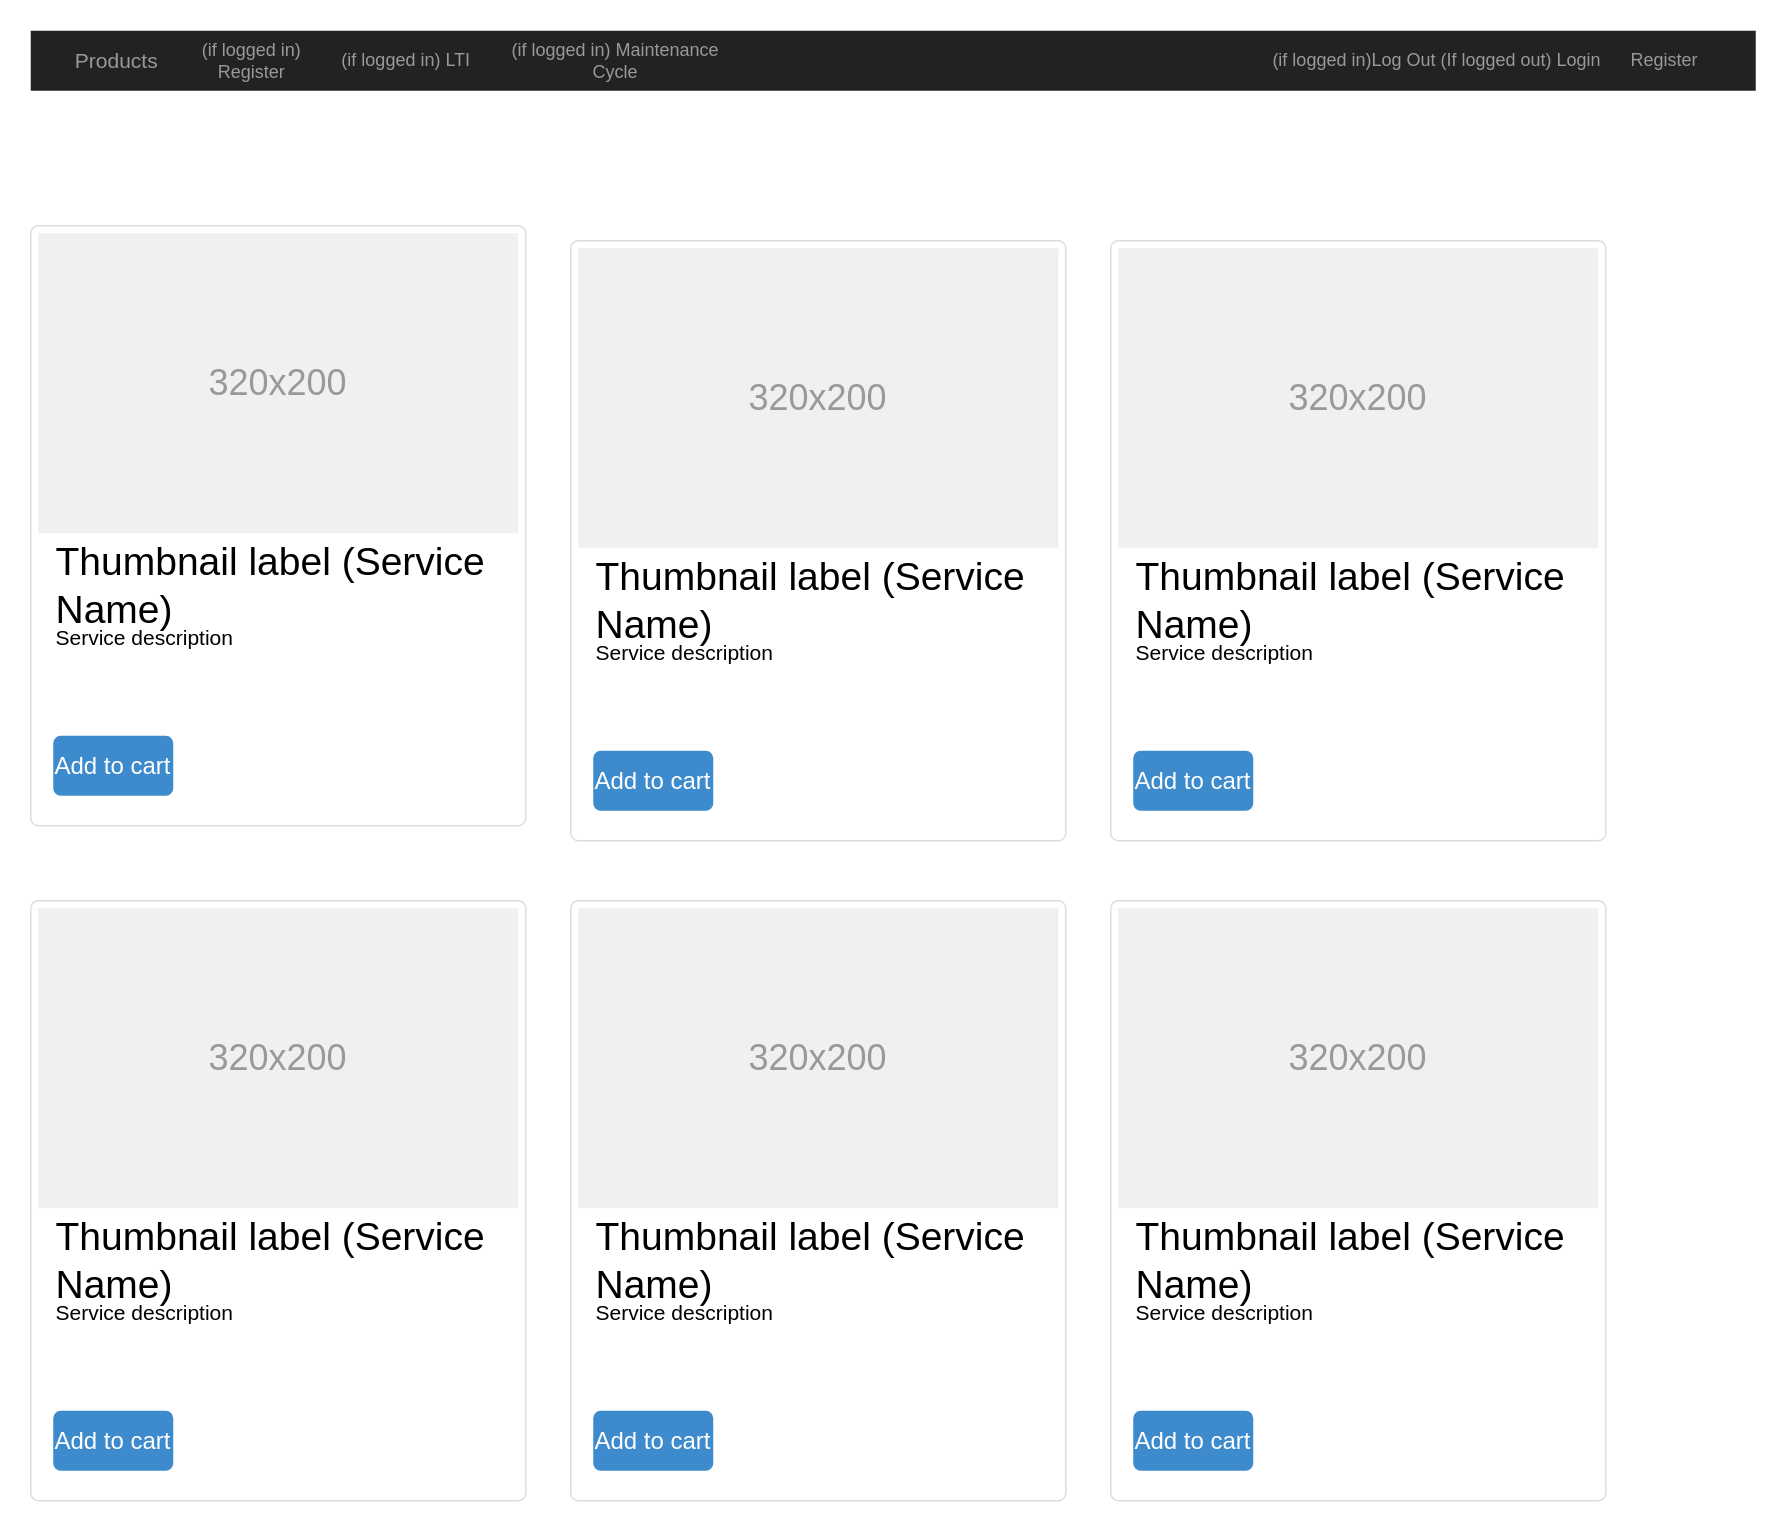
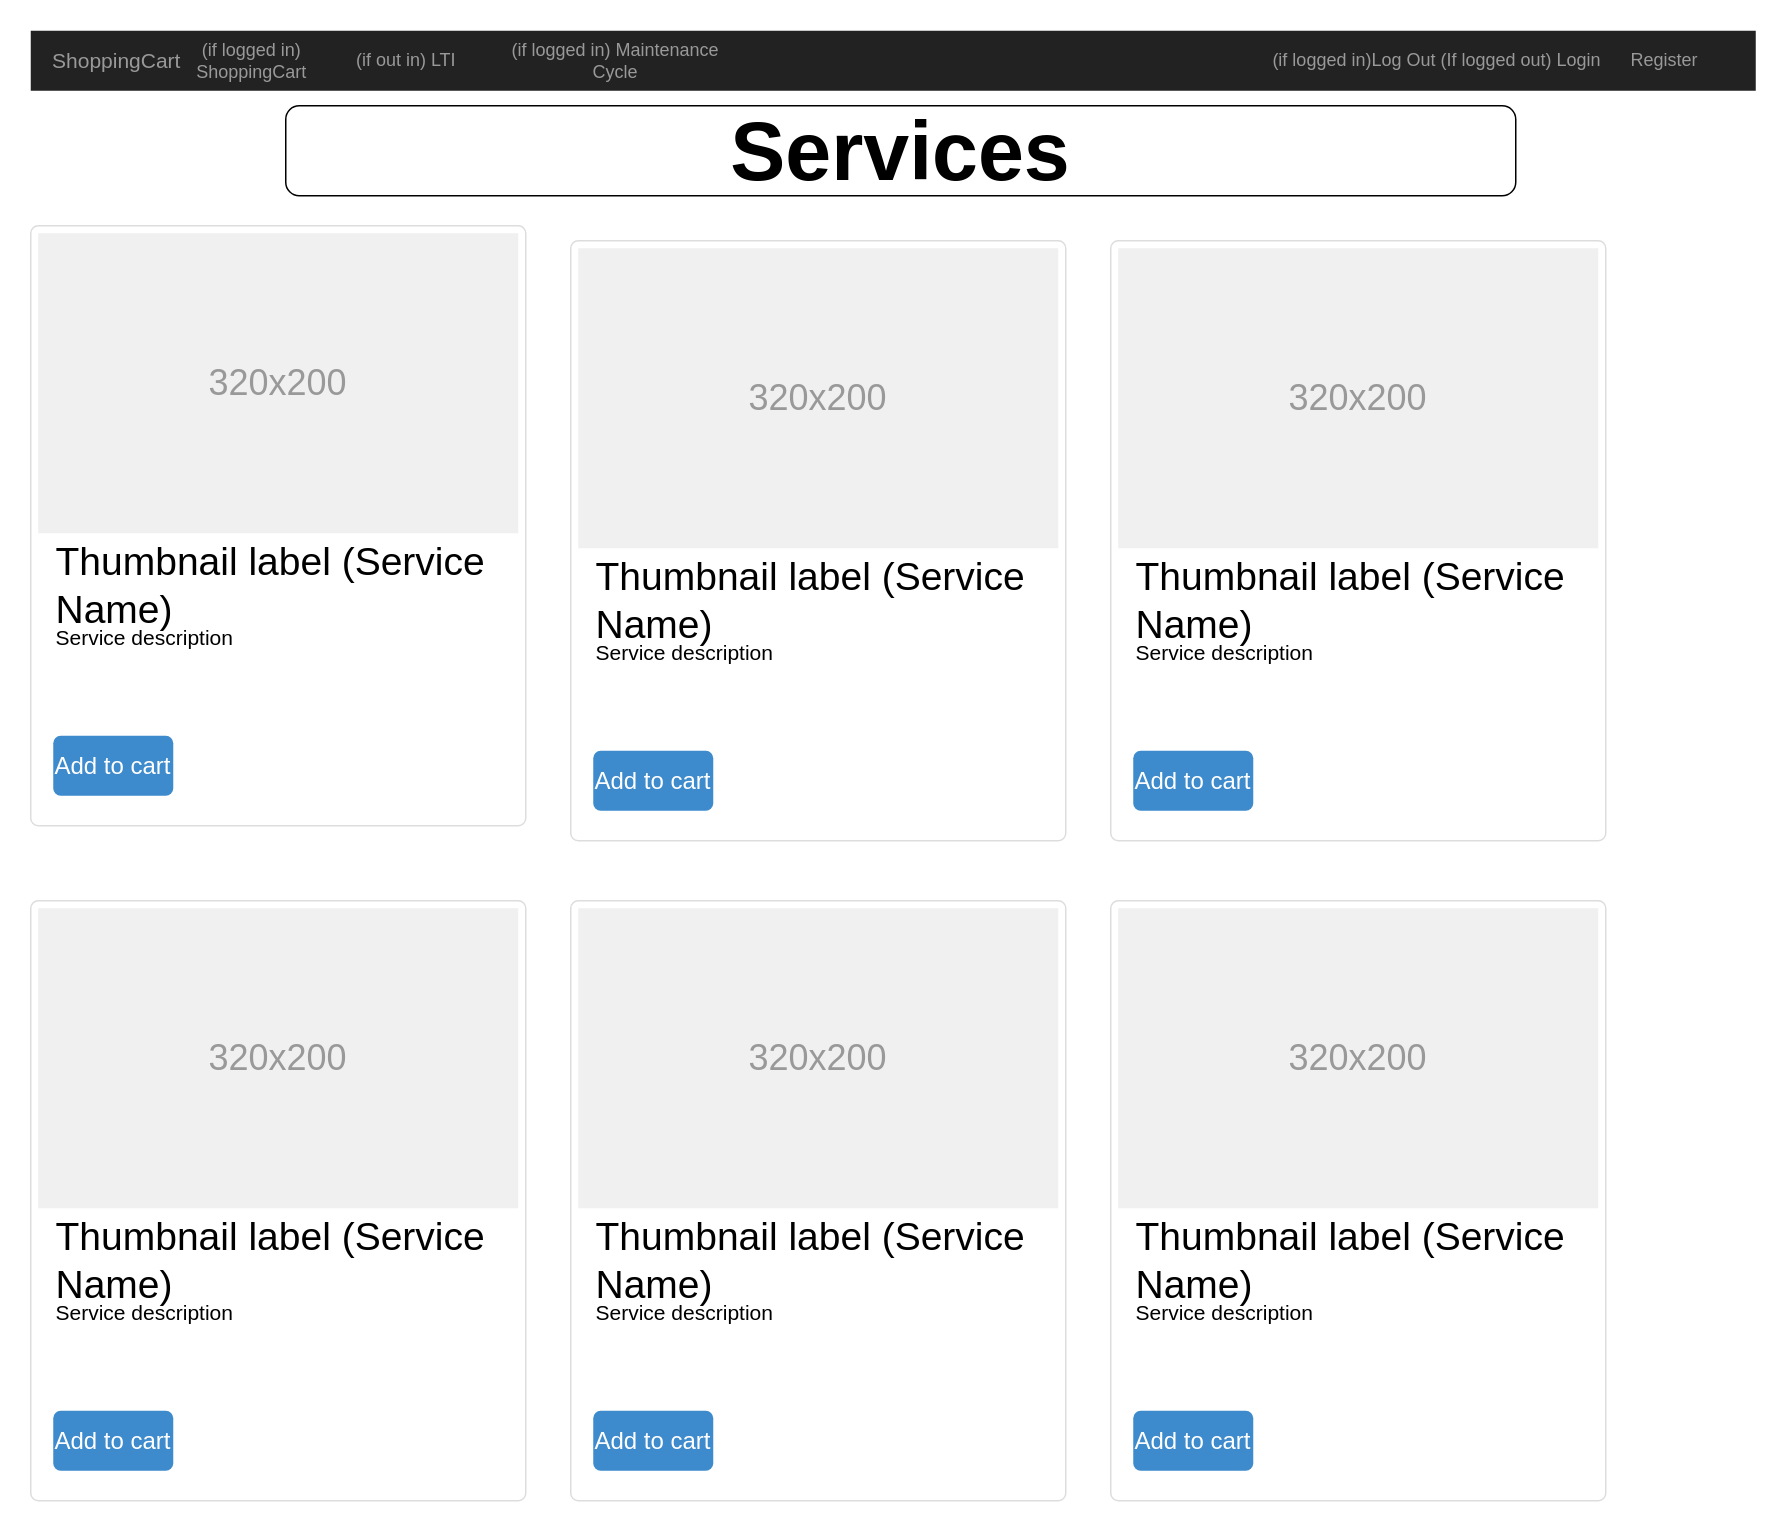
(117, 61) -> (117, 61)
(252, 61) -> (252, 61)
(407, 61) -> (407, 61)
none -> (901, 151)
